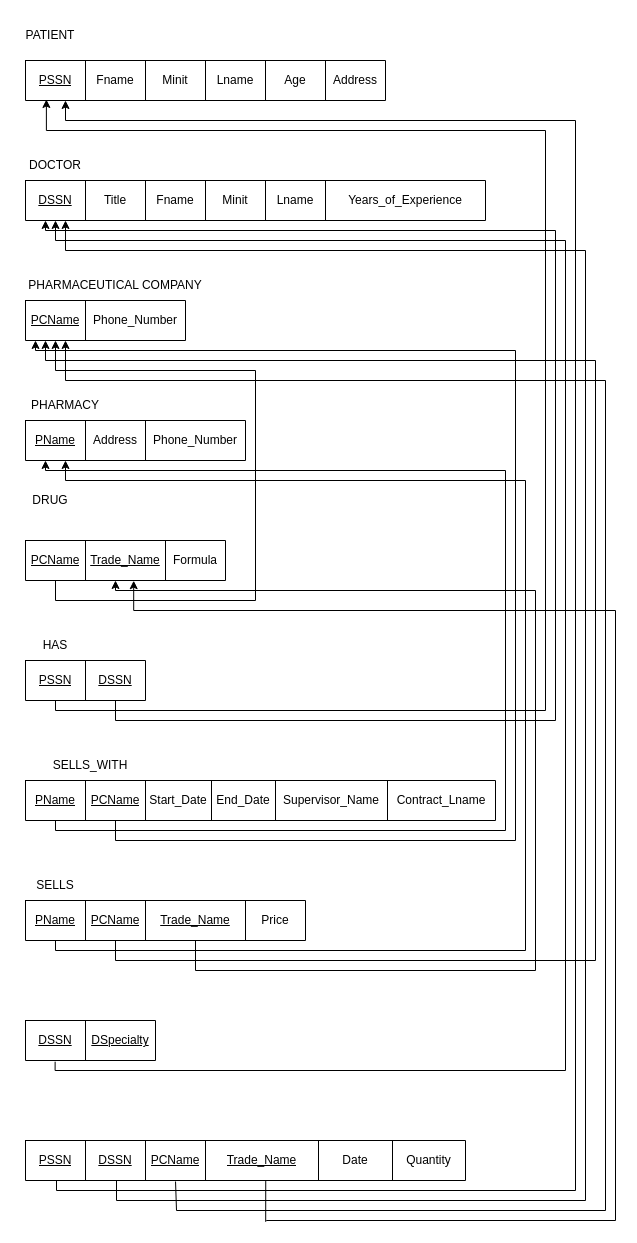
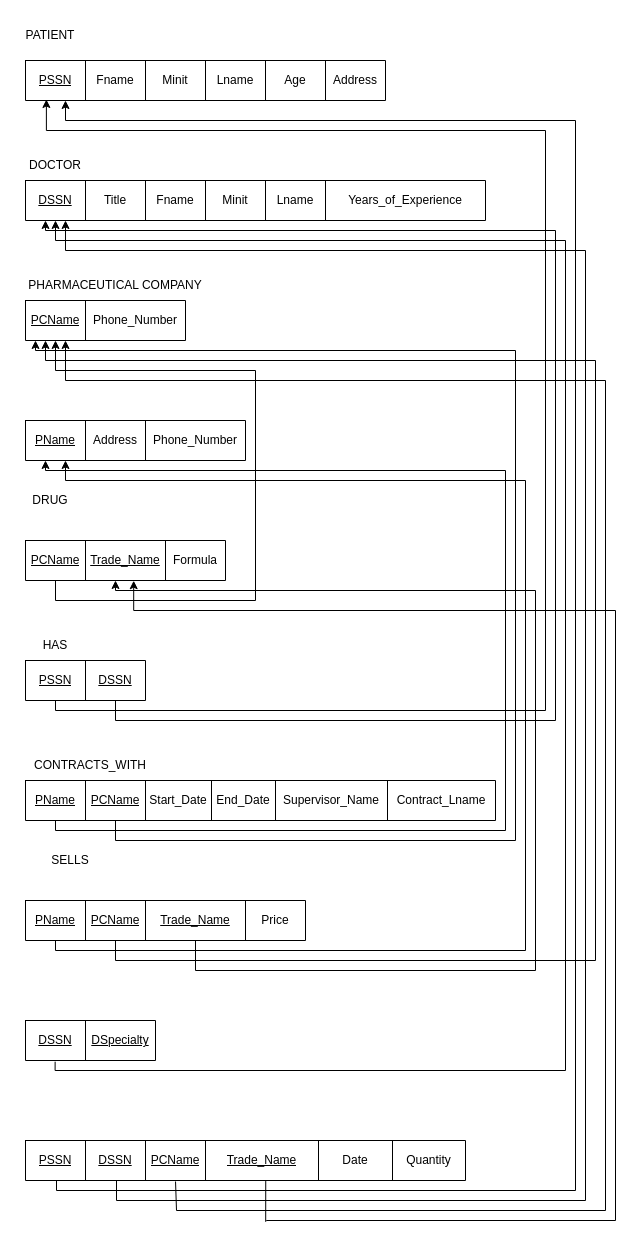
(66, 406) -> none
(91, 766) -> (91, 766)
(56, 886) -> (71, 861)
